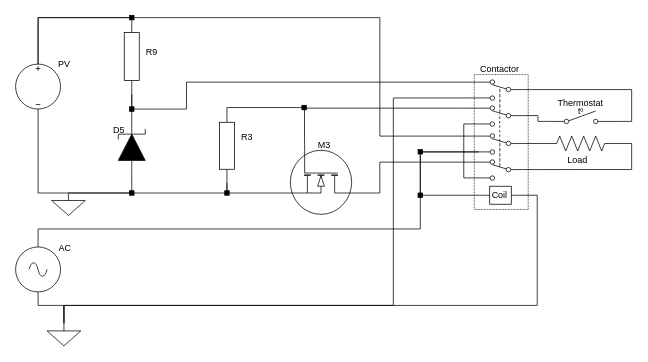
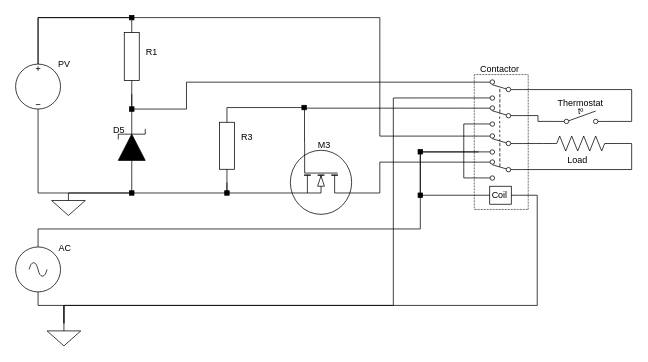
(152, 53) -> (152, 53)
